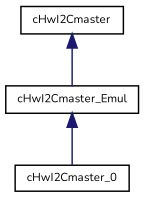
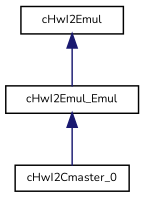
(72, 20) -> (72, 20)
(72, 100) -> (72, 100)
